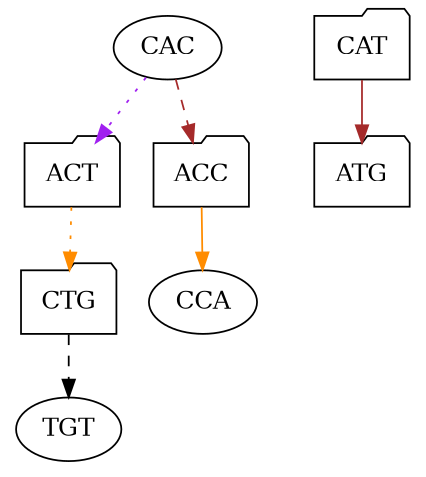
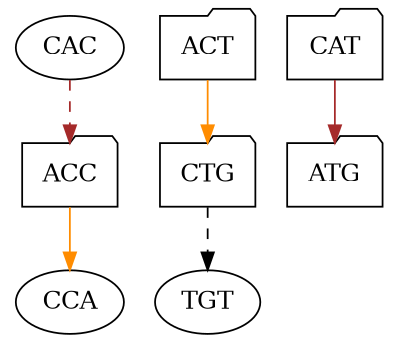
(126, 103) -> none
(71, 230) -> (208, 103)
